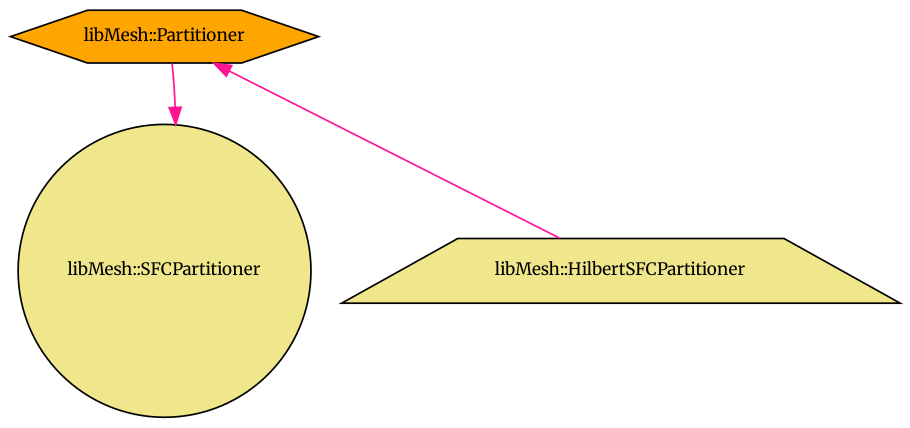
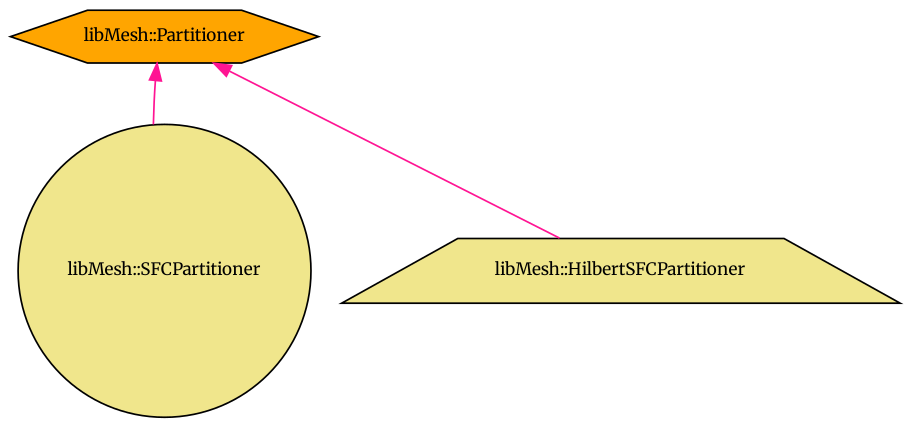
(174, 85) -> (154, 103)
